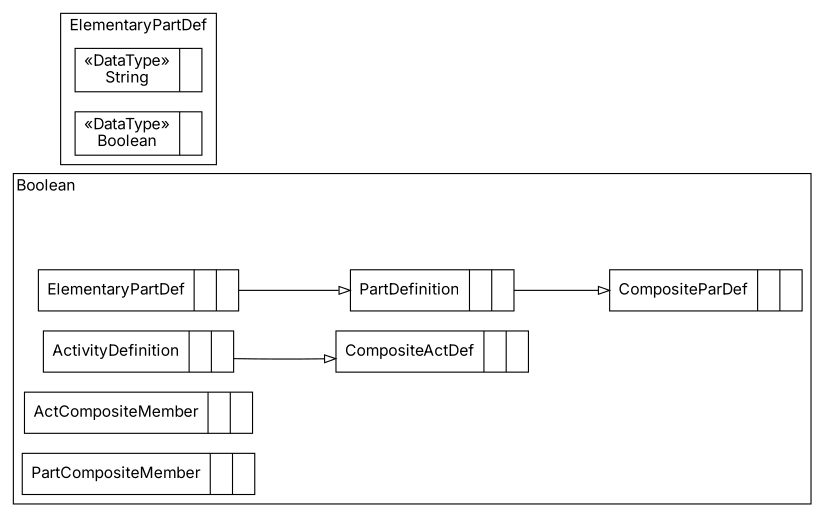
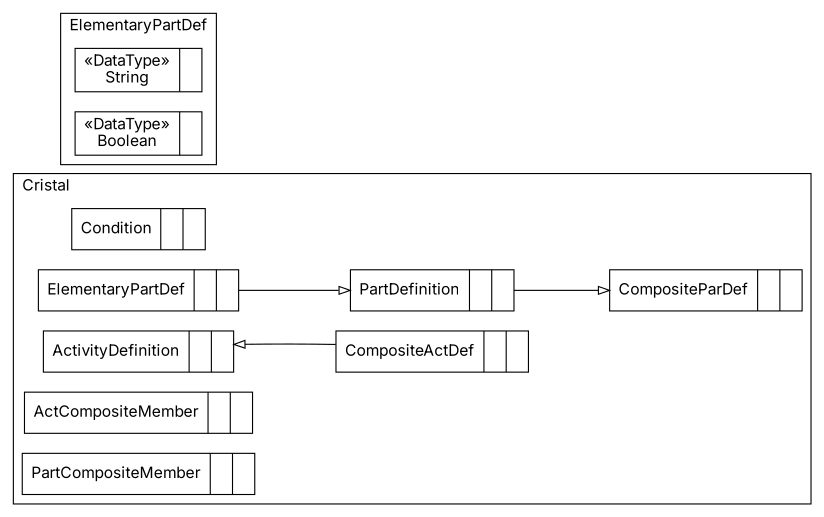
(46, 186) -> (46, 186)
none -> (139, 229)
(279, 359) -> (290, 344)
